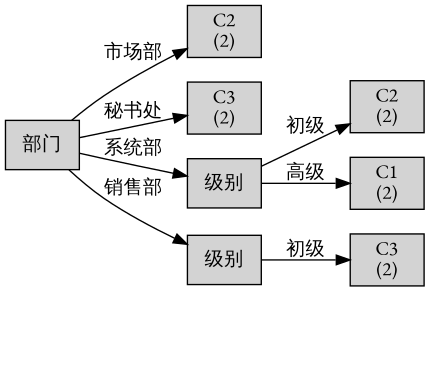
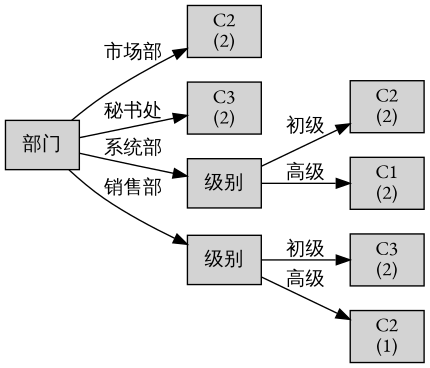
none -> (387, 337)
